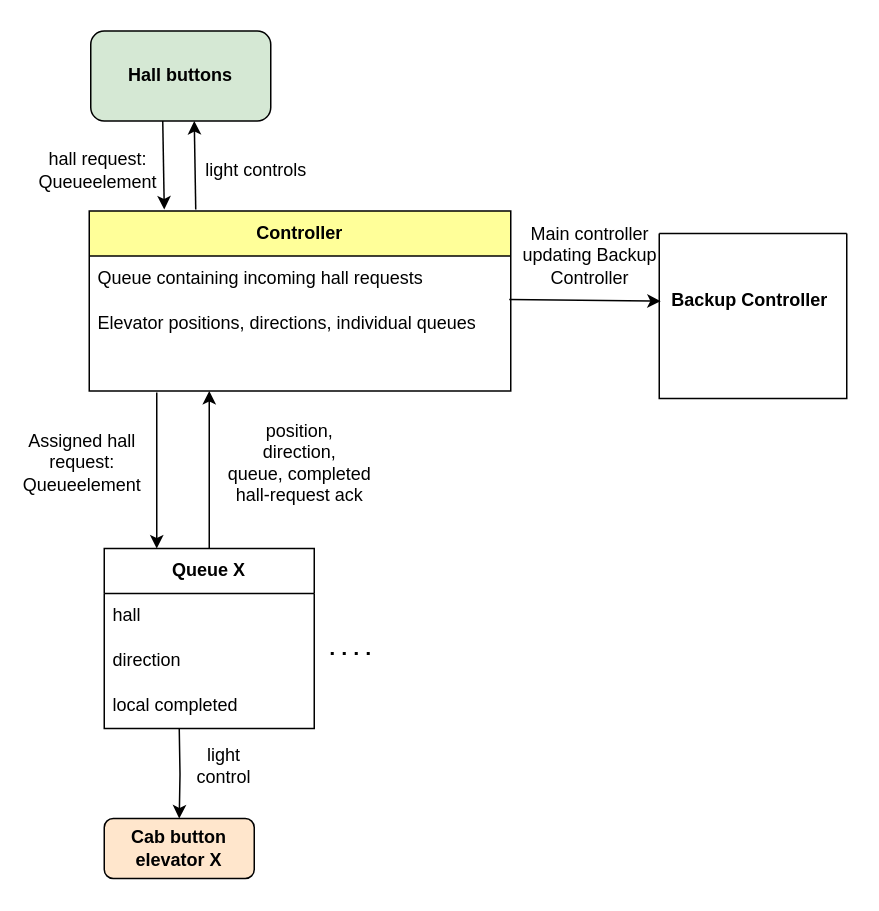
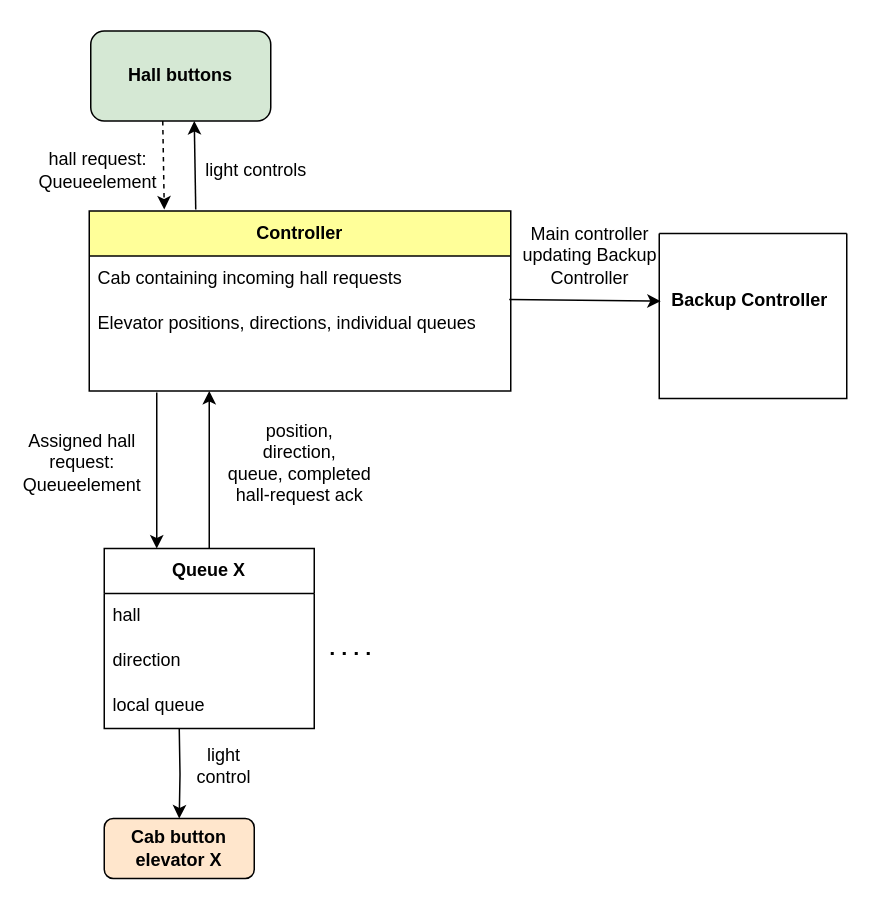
(163, 162) -> (163, 162)
(271, 278) -> (261, 278)
(179, 706) -> (162, 706)
